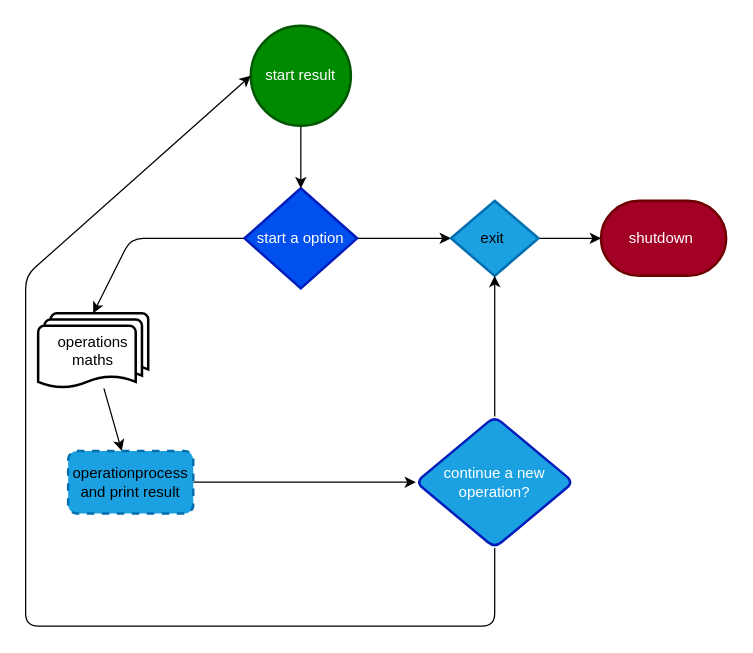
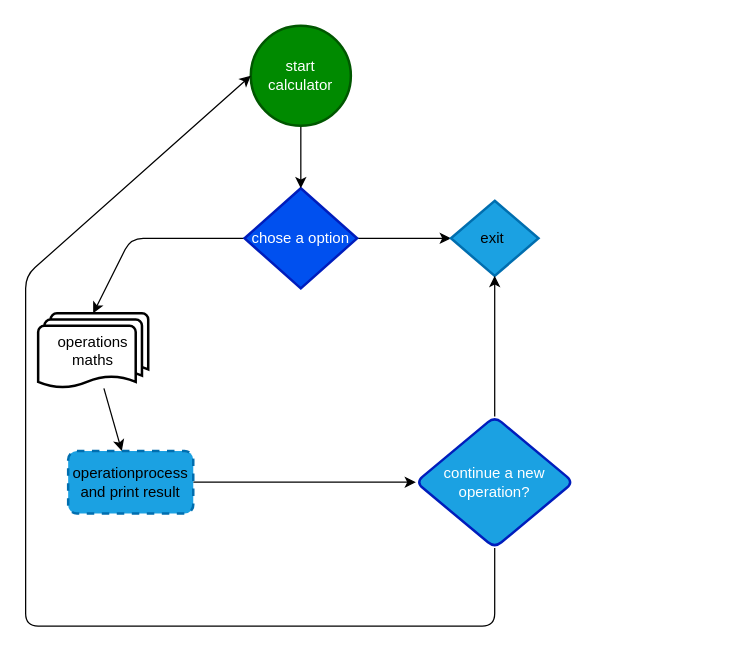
(301, 76) -> (301, 76)
(301, 238) -> (301, 238)
(565, 238) -> none
(663, 238) -> none
